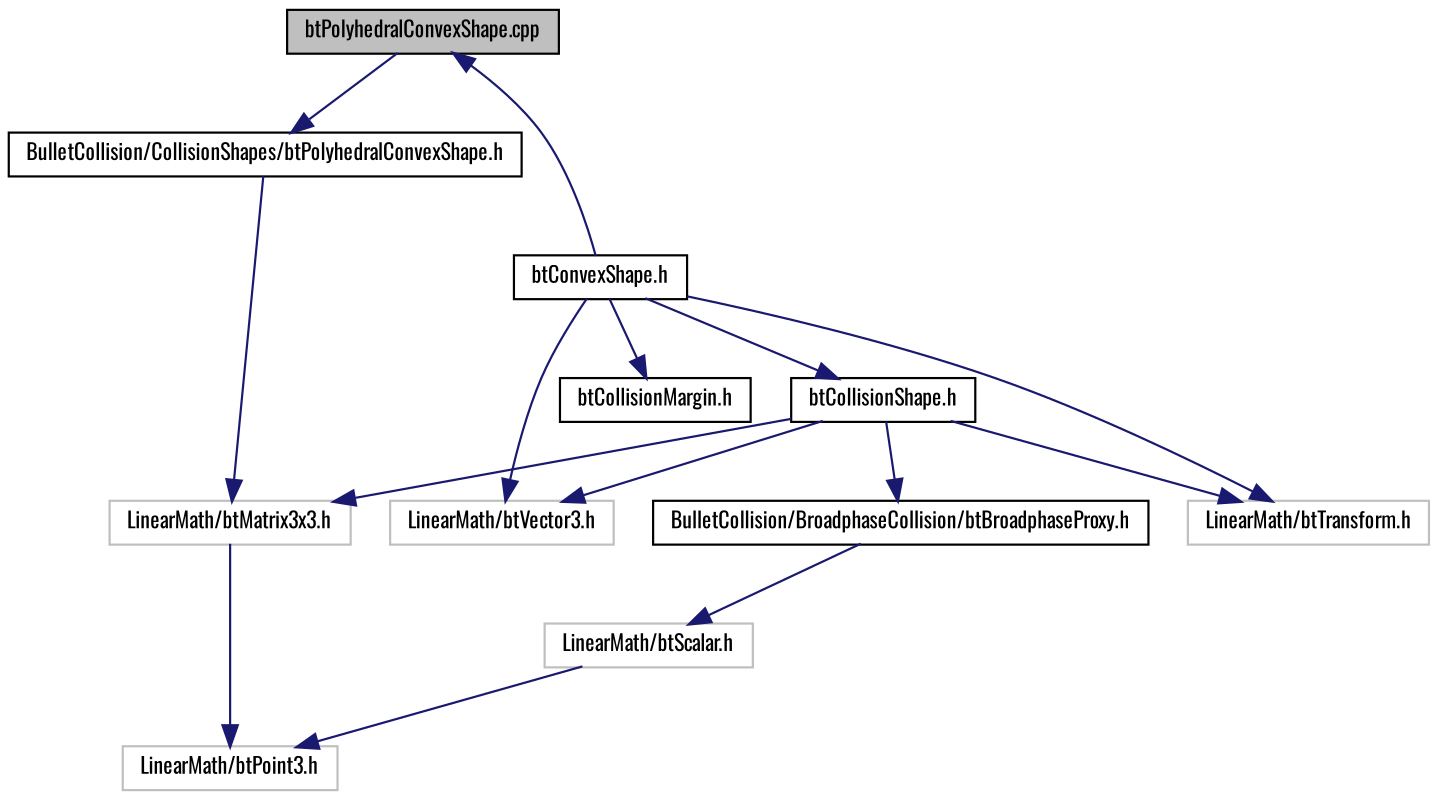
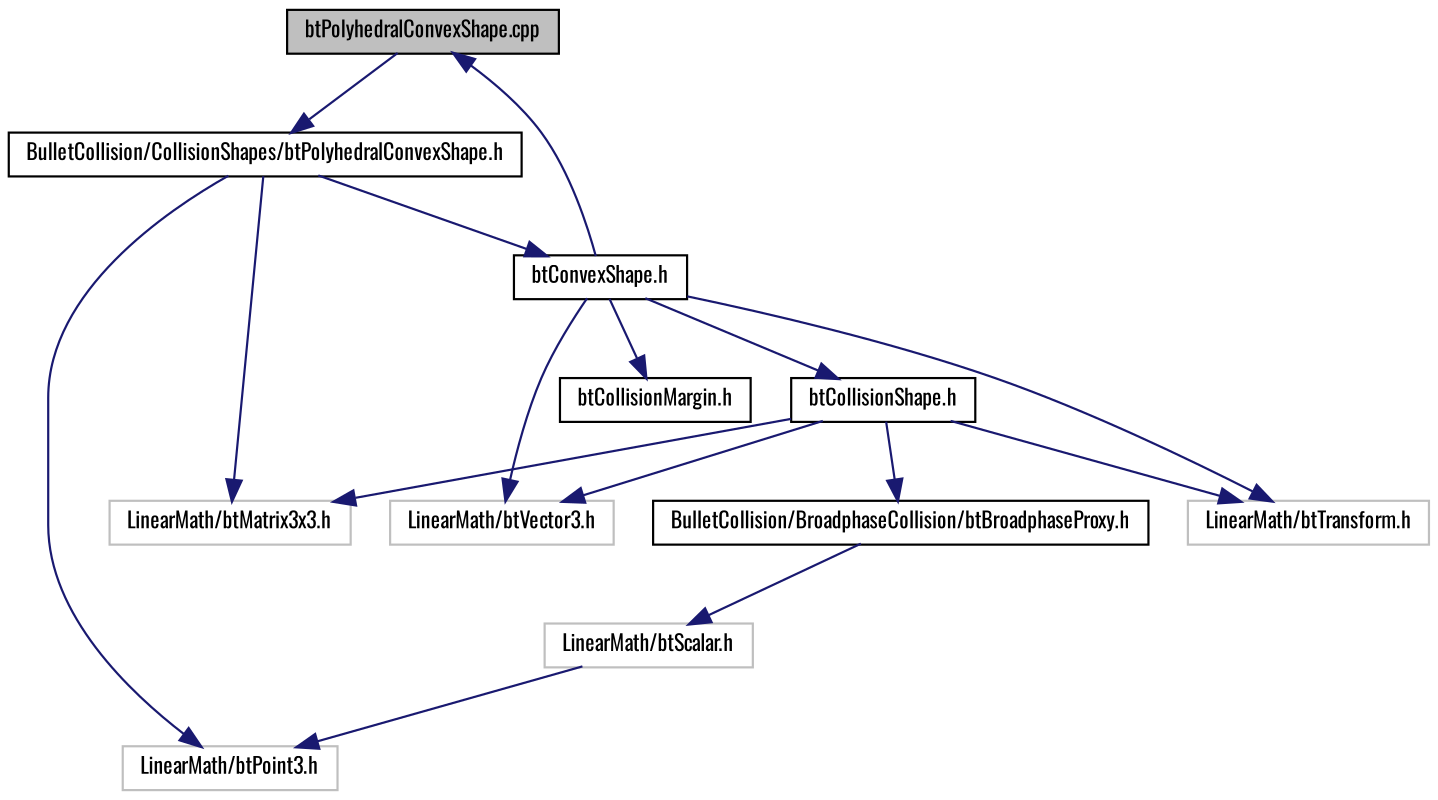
none -> (422, 212)
(230, 635) -> (48, 441)
